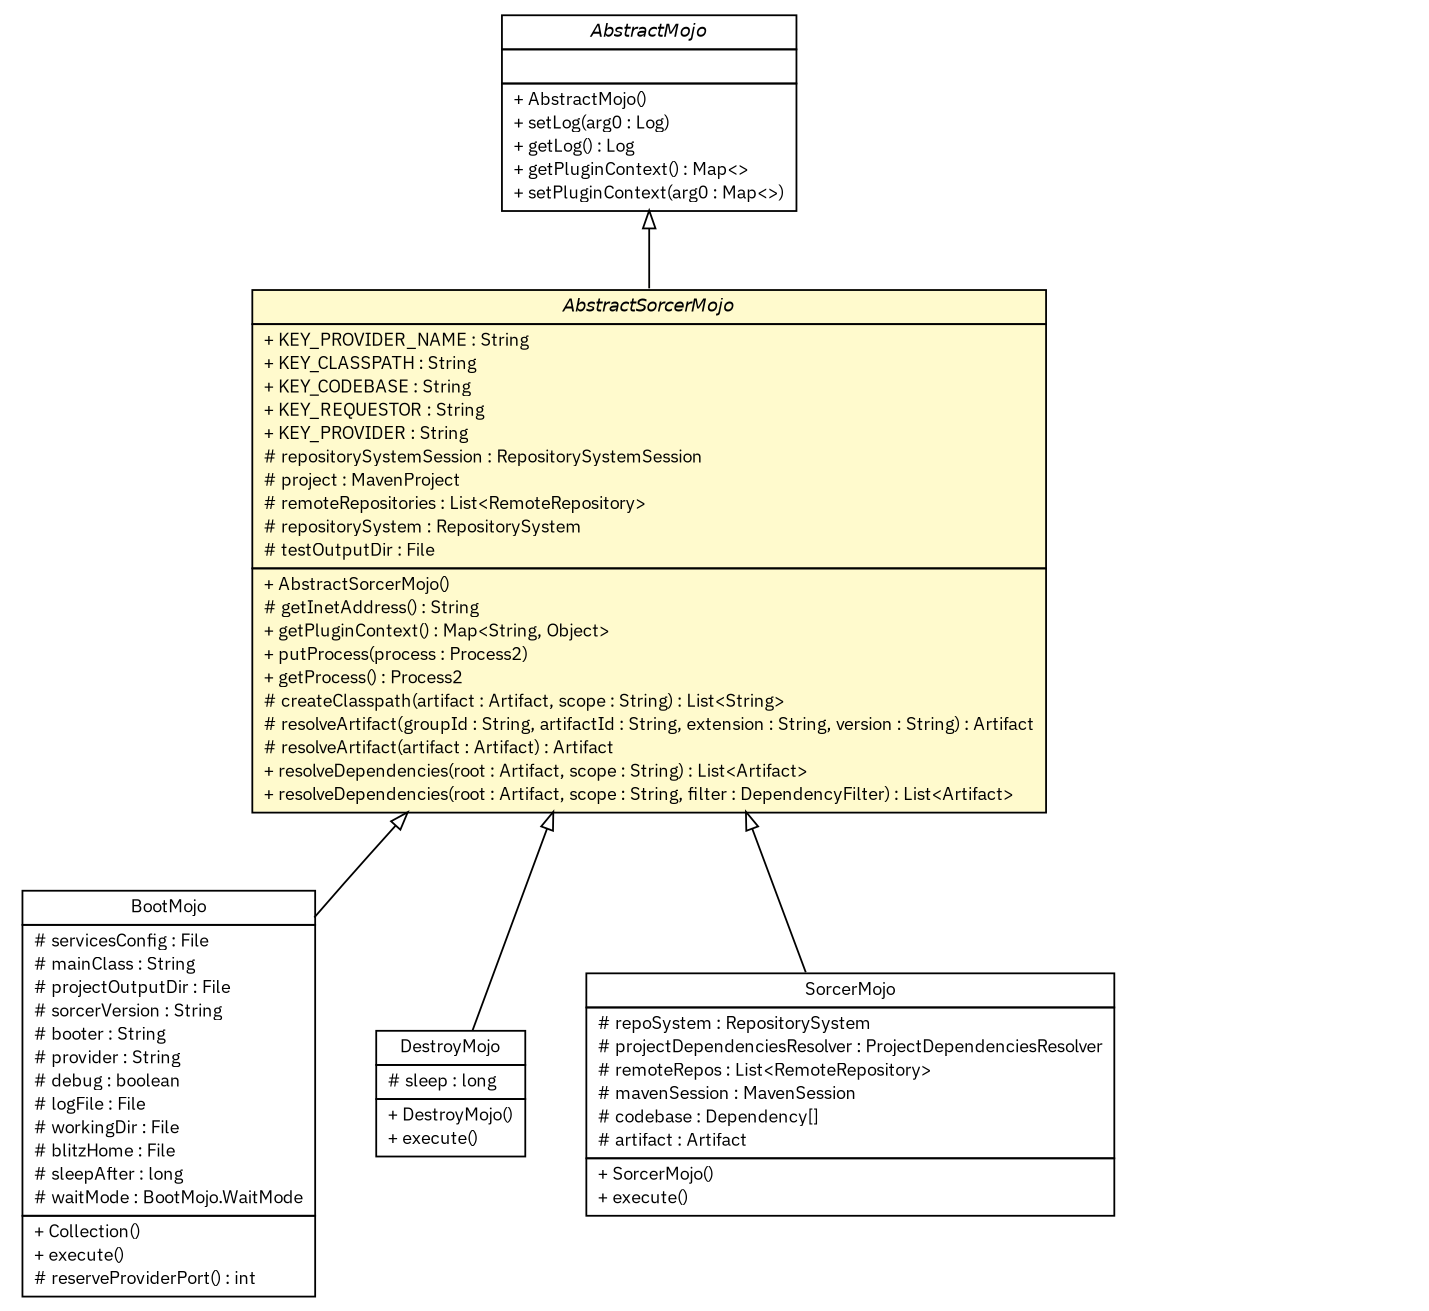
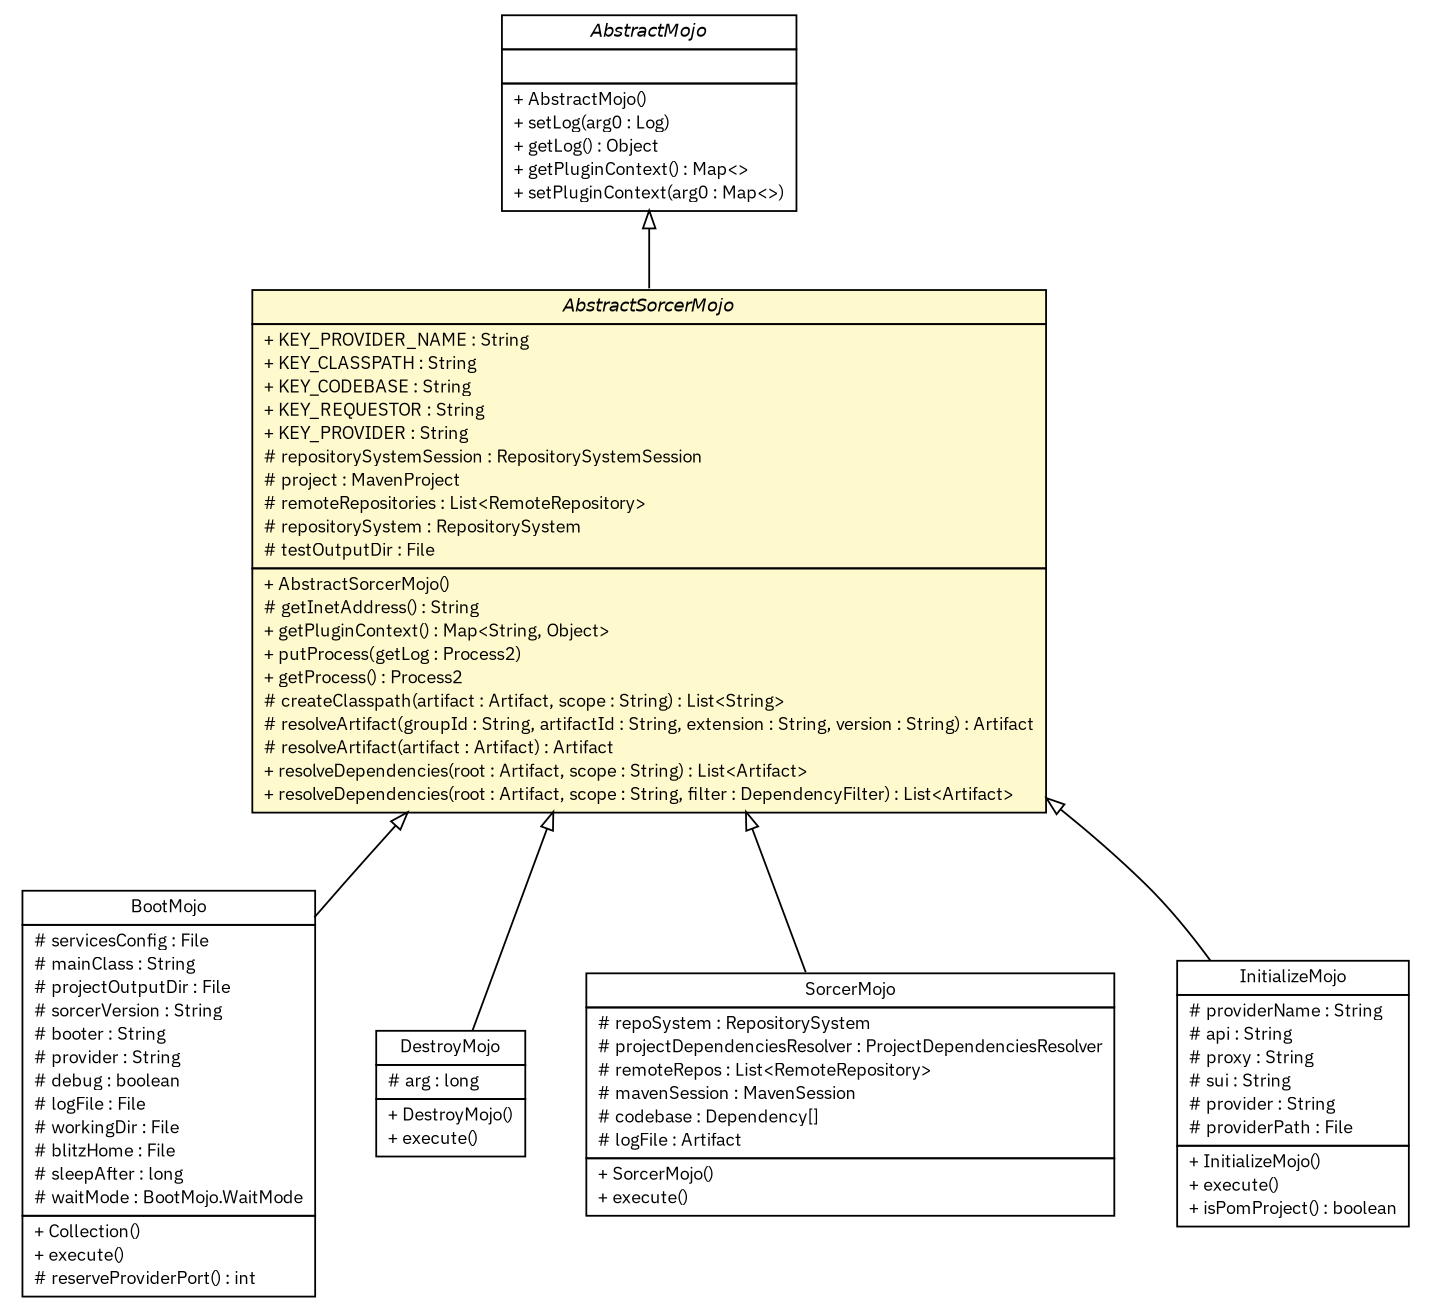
(575, 146) -> (586, 146)
(396, 655) -> (392, 655)
(443, 1081) -> (434, 1081)
none -> (1292, 1094)
(673, 1140) -> (670, 1140)
